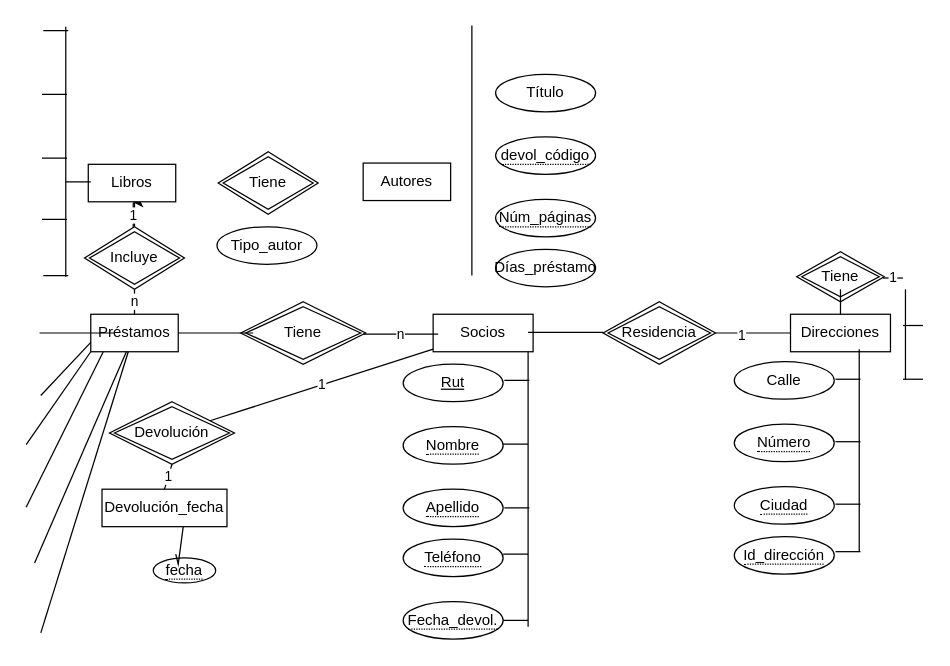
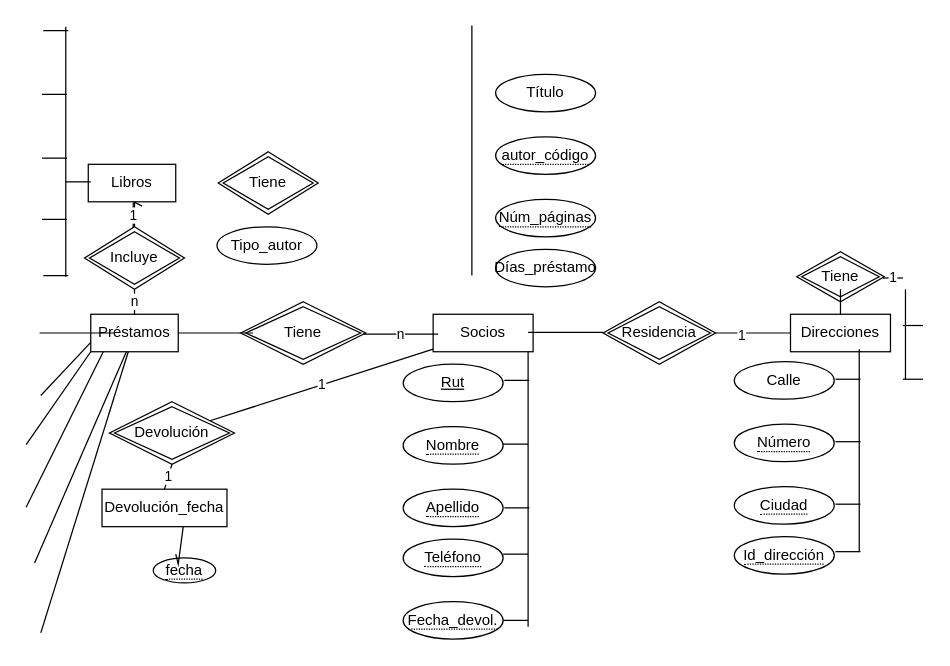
(546, 156) -> (546, 156)
(407, 182) -> none
(138, 202) -> (134, 202)
